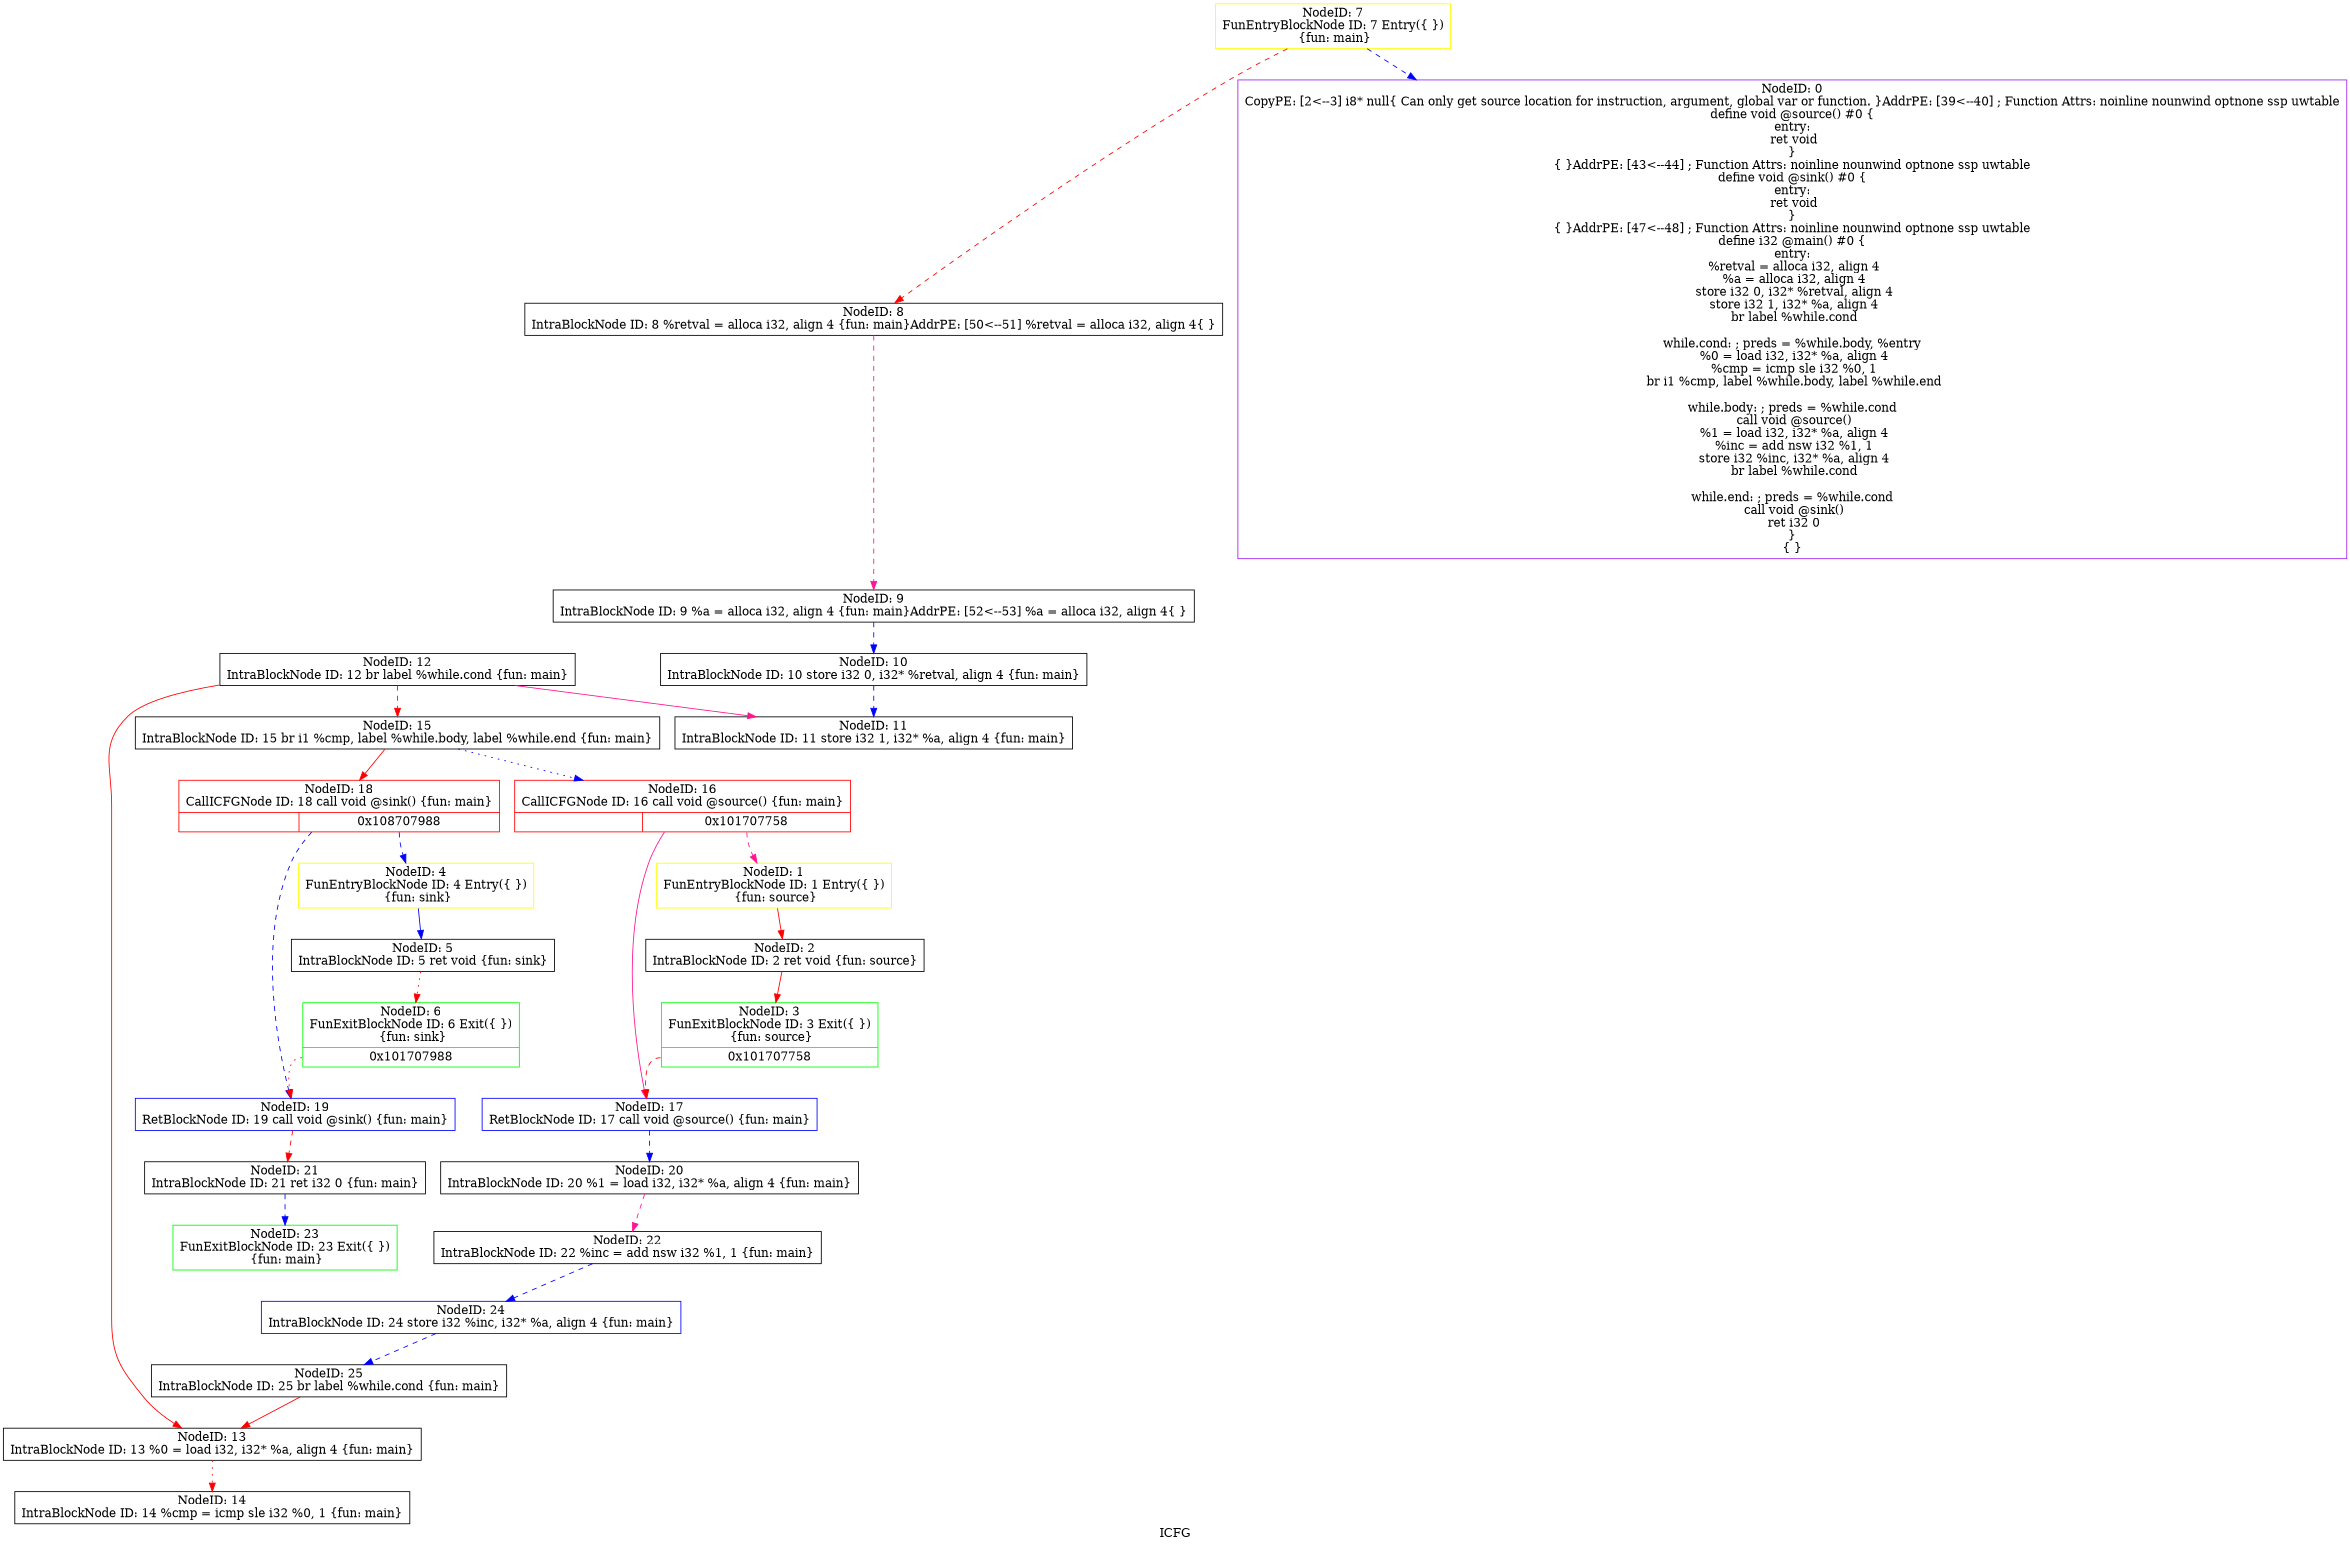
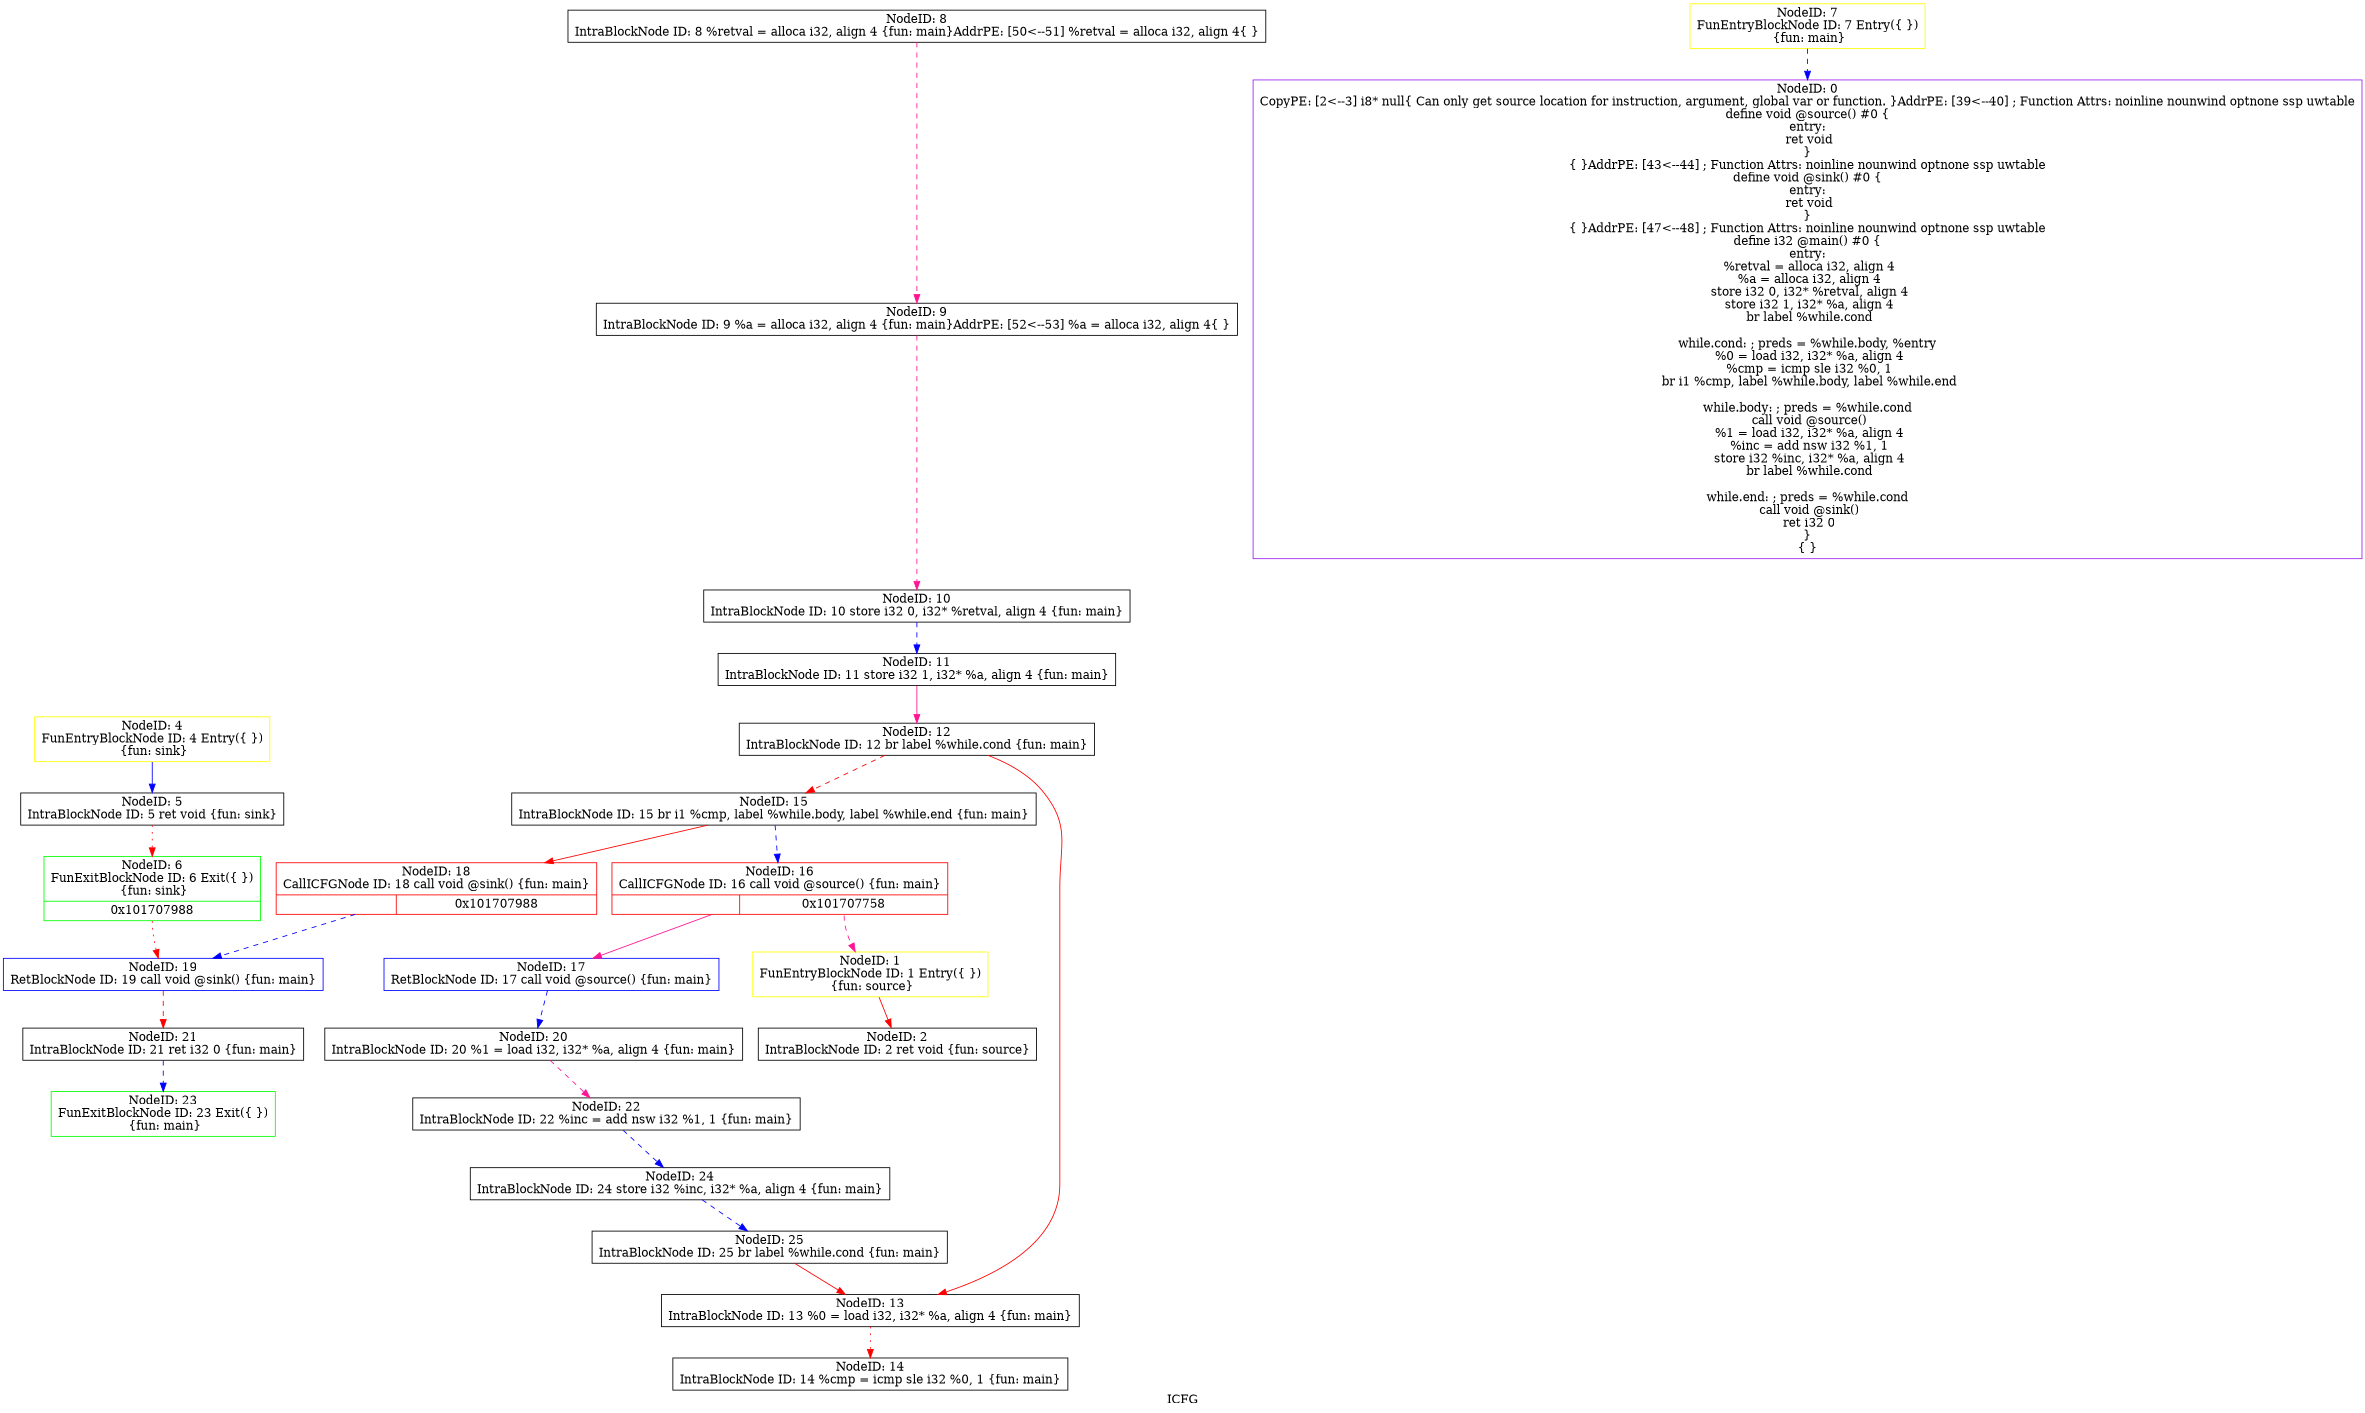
(1091, 167) -> none
(874, 633) -> (917, 458)
(631, 701) -> (917, 700)
(516, 764) -> (776, 840)
(399, 822) -> (497, 904)
(400, 844) -> none
(770, 1035) -> none
(471, 1317) -> (680, 1184)
